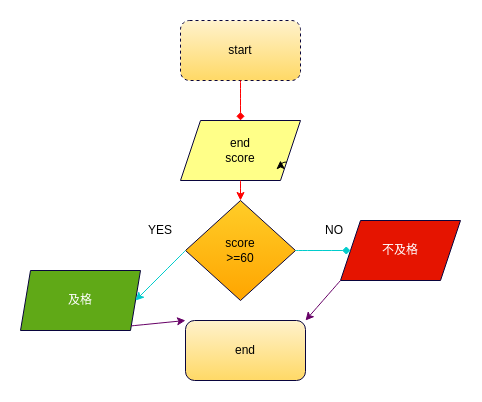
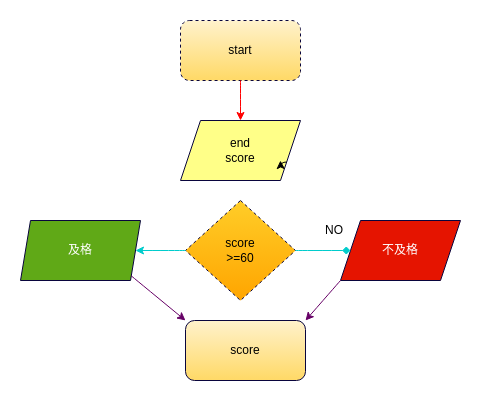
(241, 112) -> (241, 112)
(241, 185) -> none
(161, 231) -> none
(241, 251) -> (241, 251)
(81, 301) -> (81, 251)
(246, 351) -> (246, 351)
